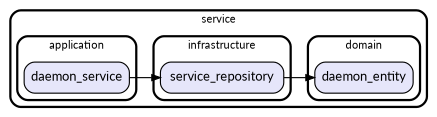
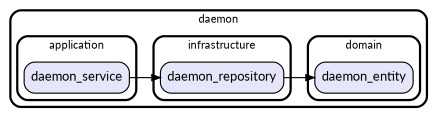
(219, 20) -> (219, 20)
(222, 78) -> (222, 78)
